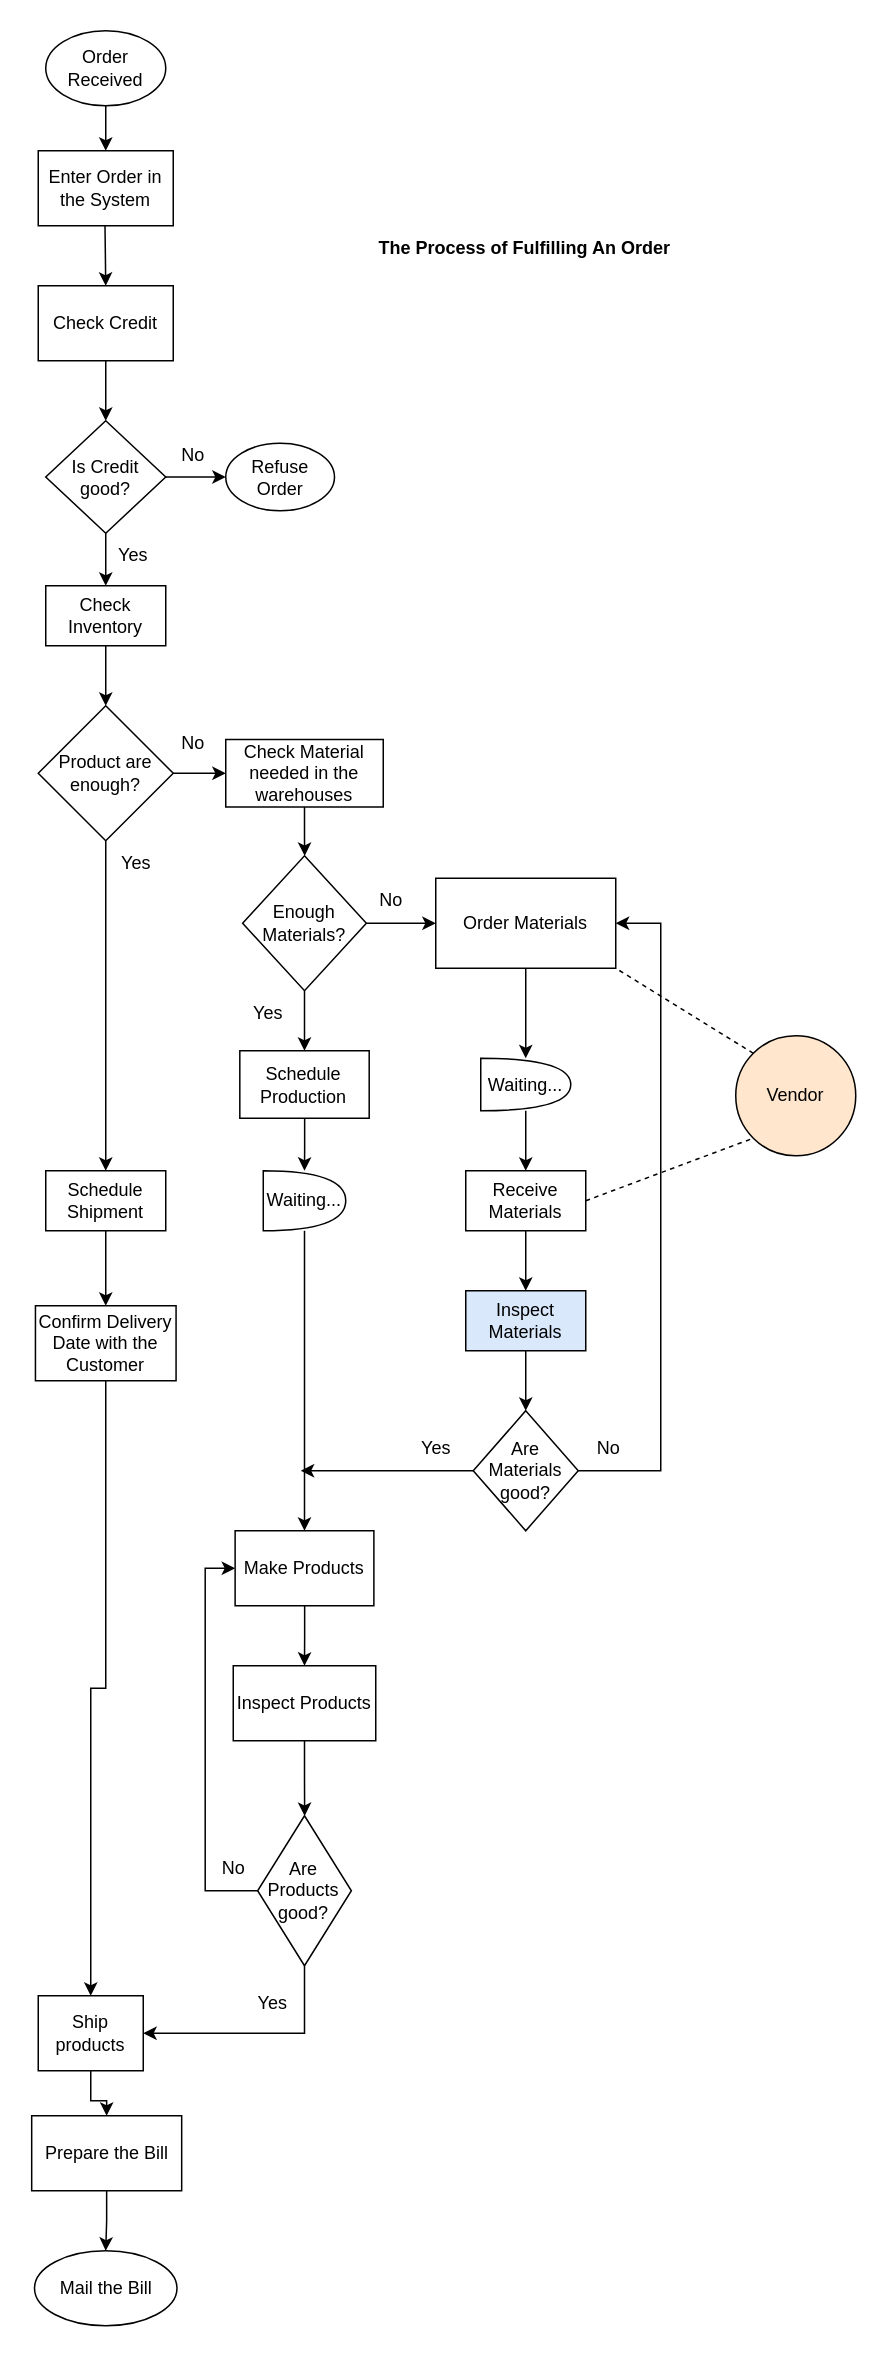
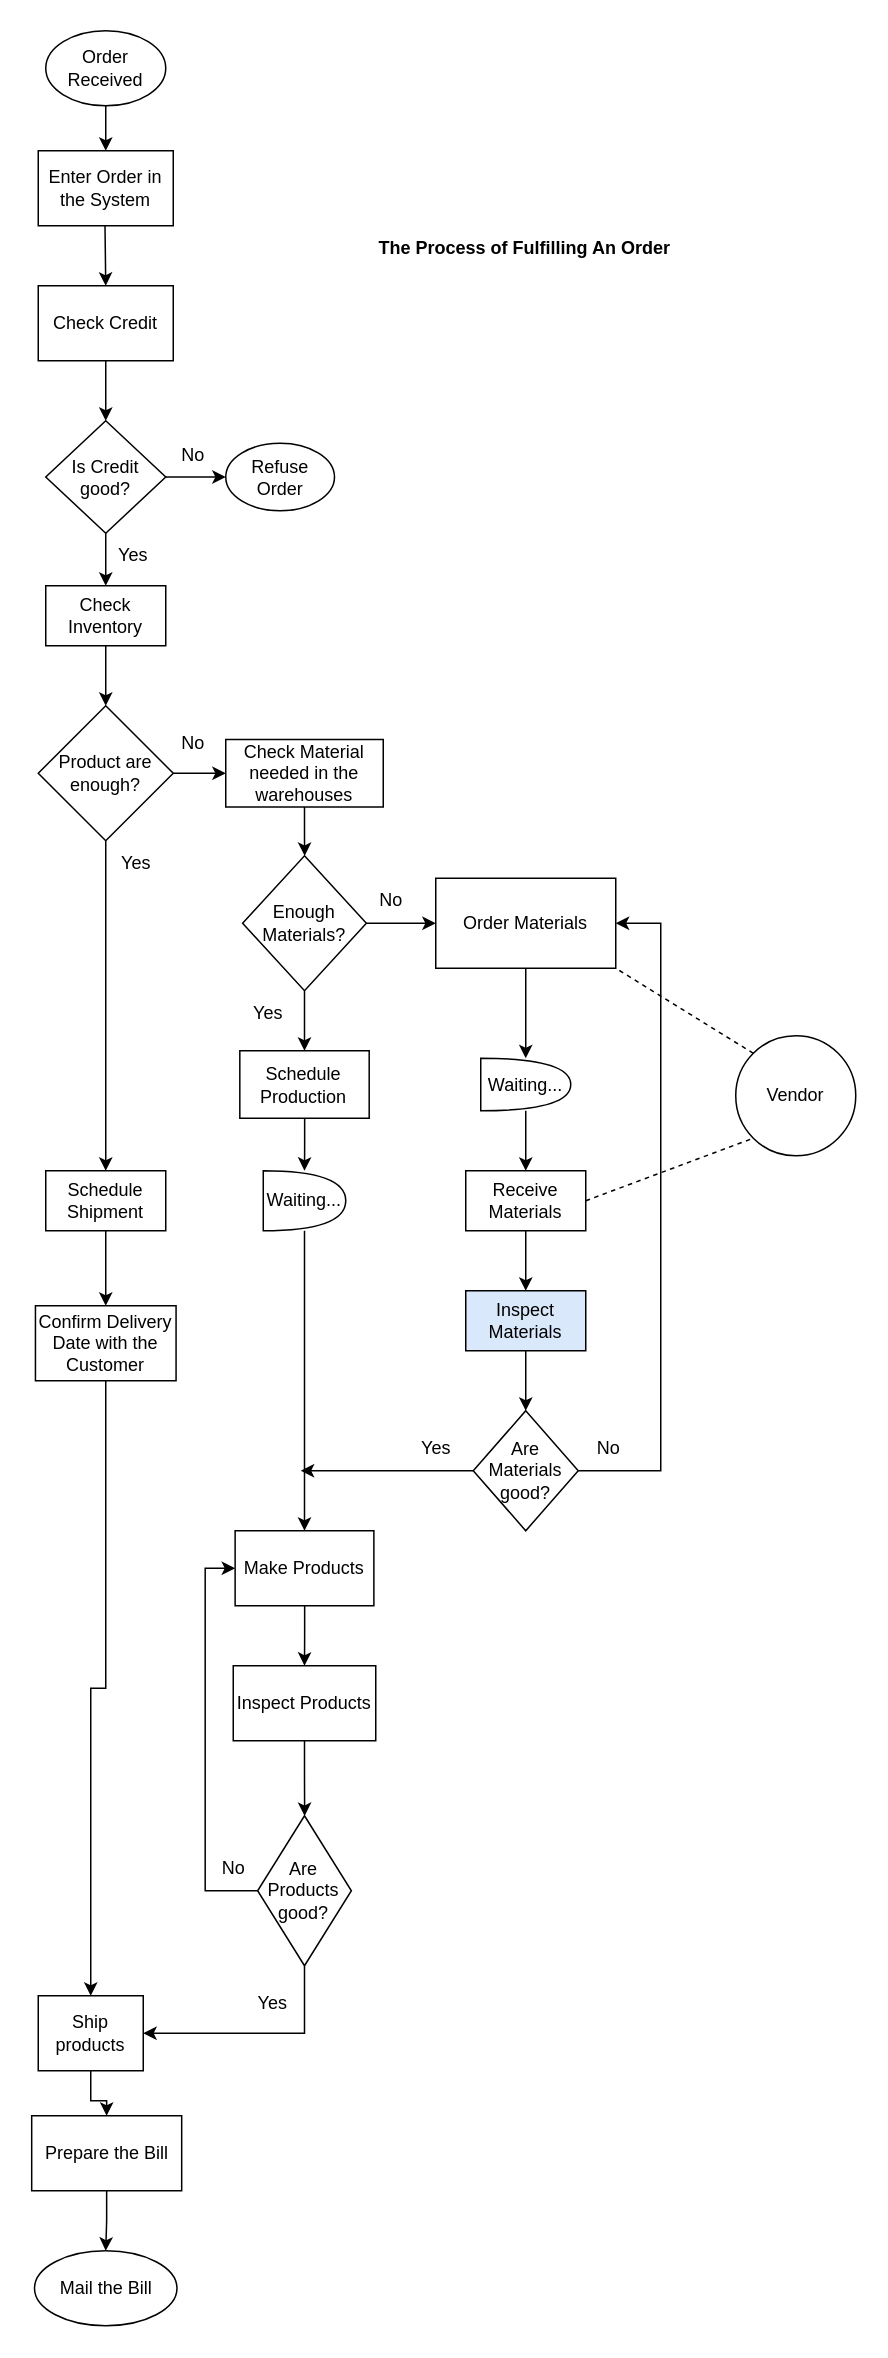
(796, 1096) -> (796, 1096)
